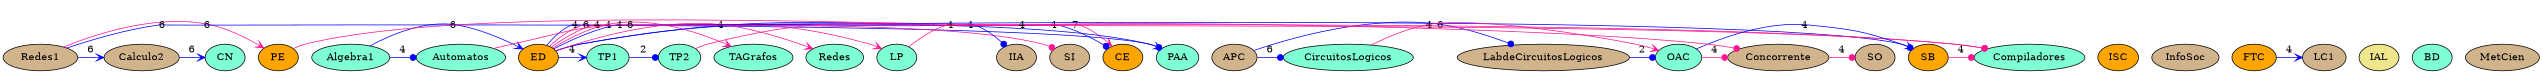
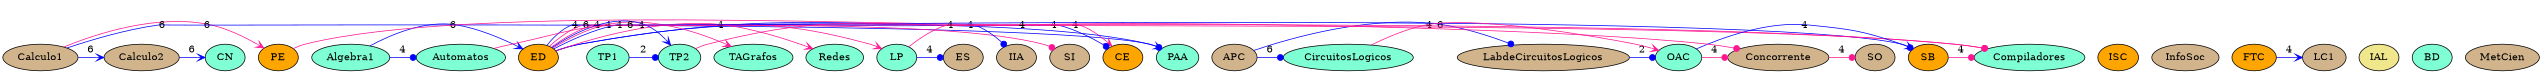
(1076, 25) -> (1076, 25)
(40, 58) -> (40, 58)
(569, 58) -> (609, 23)
none -> (963, 58)
